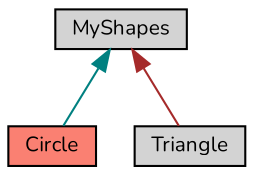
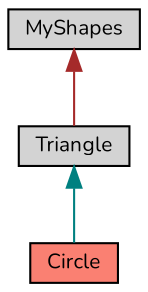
(81, 97) -> (74, 215)
